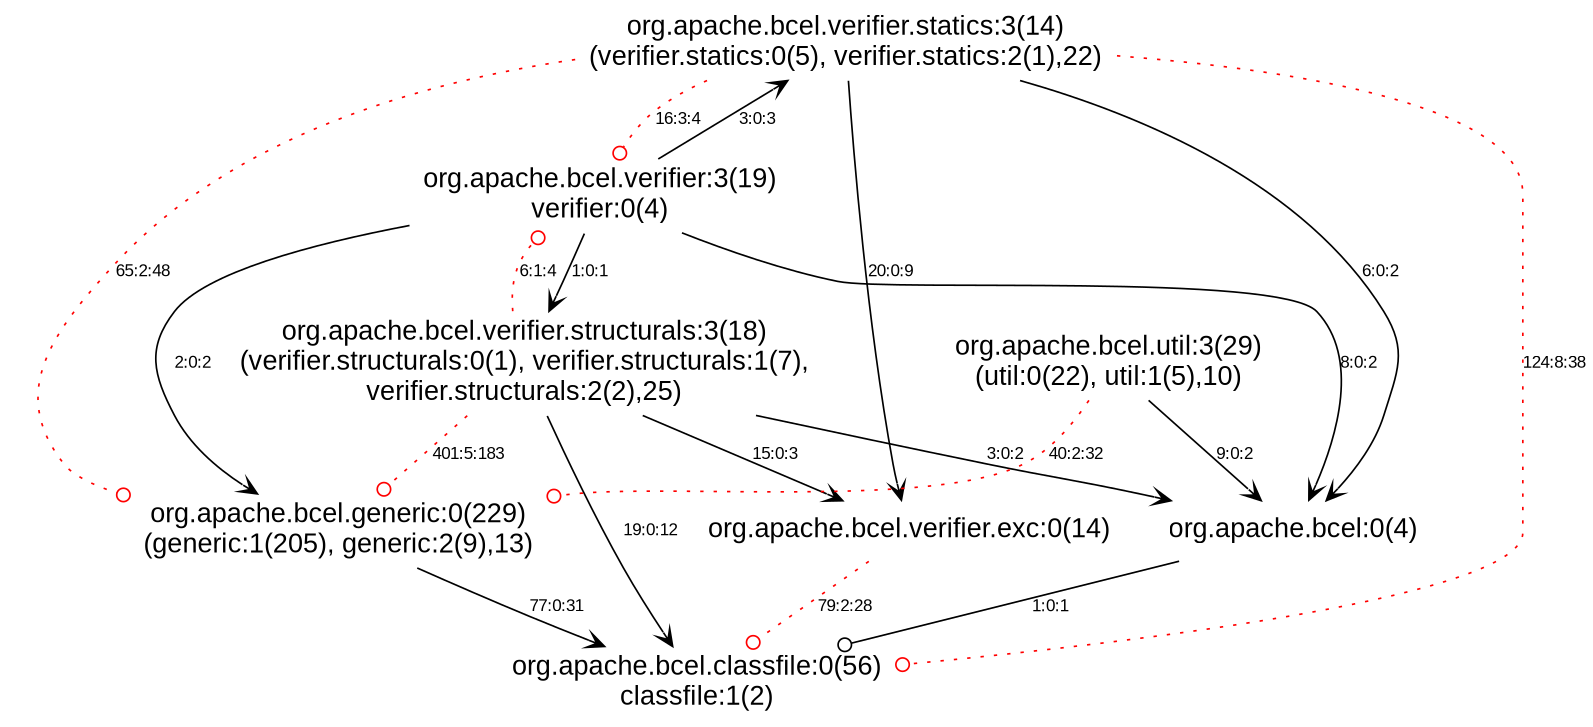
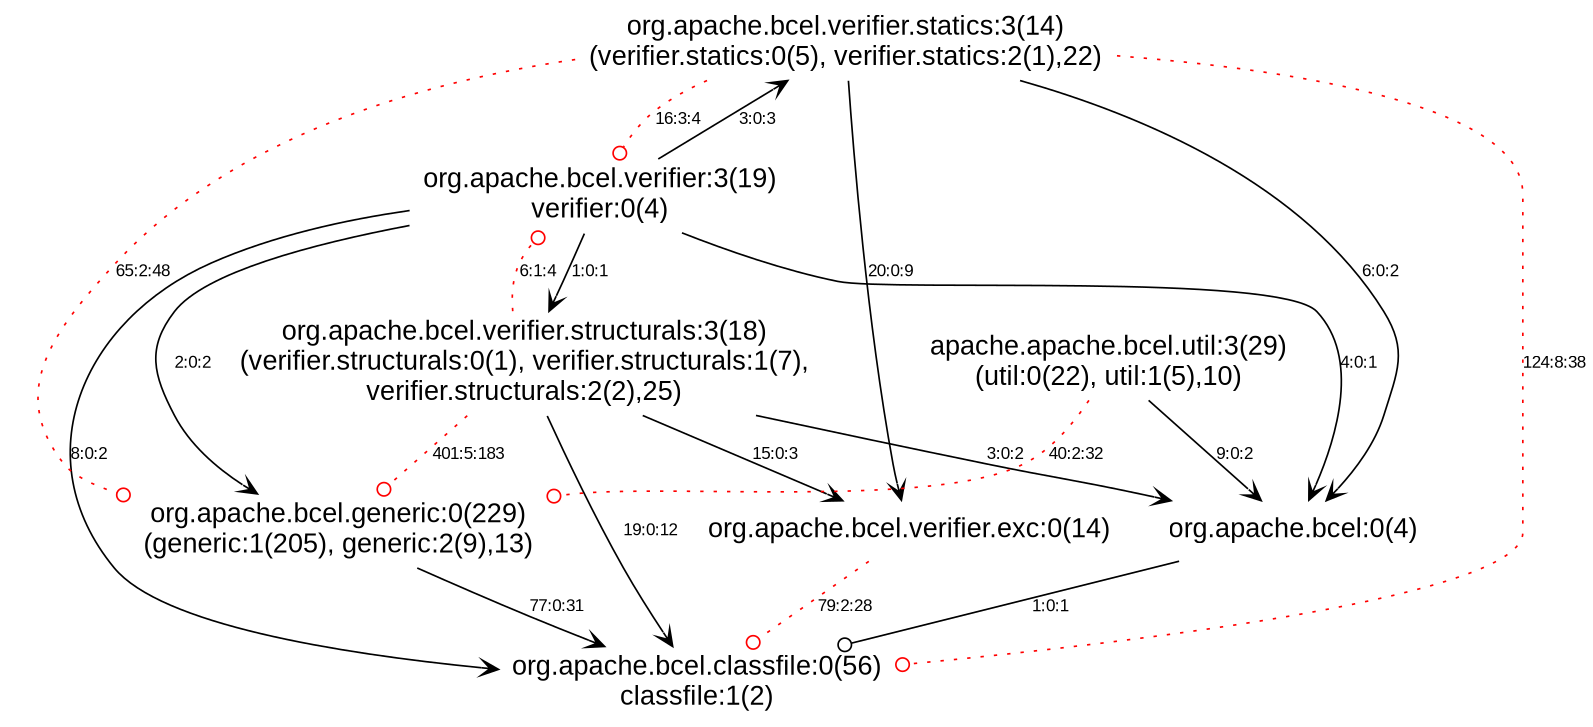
(1109, 363) -> (1109, 363)
(1359, 363) -> (1359, 363)
none -> (72, 457)
